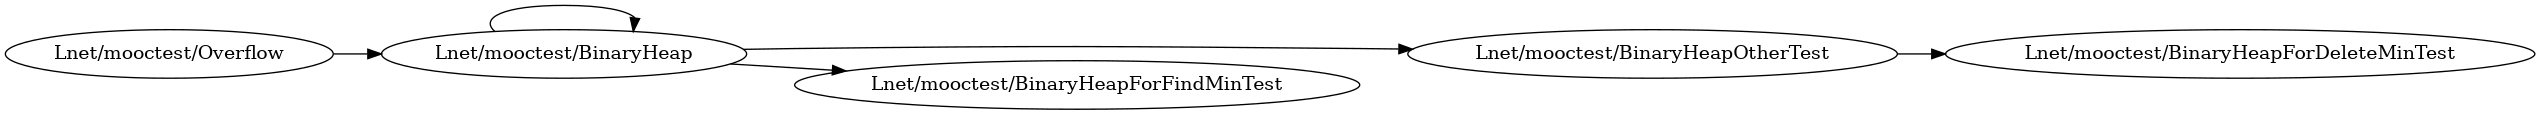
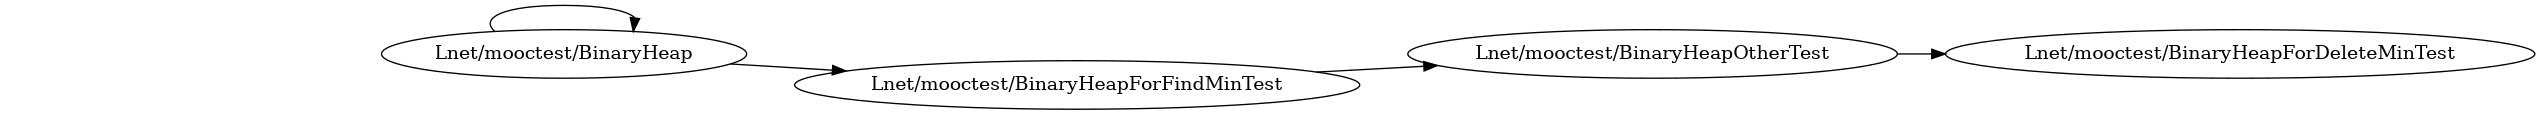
(1071, 47) -> (1370, 69)
(169, 54) -> none
